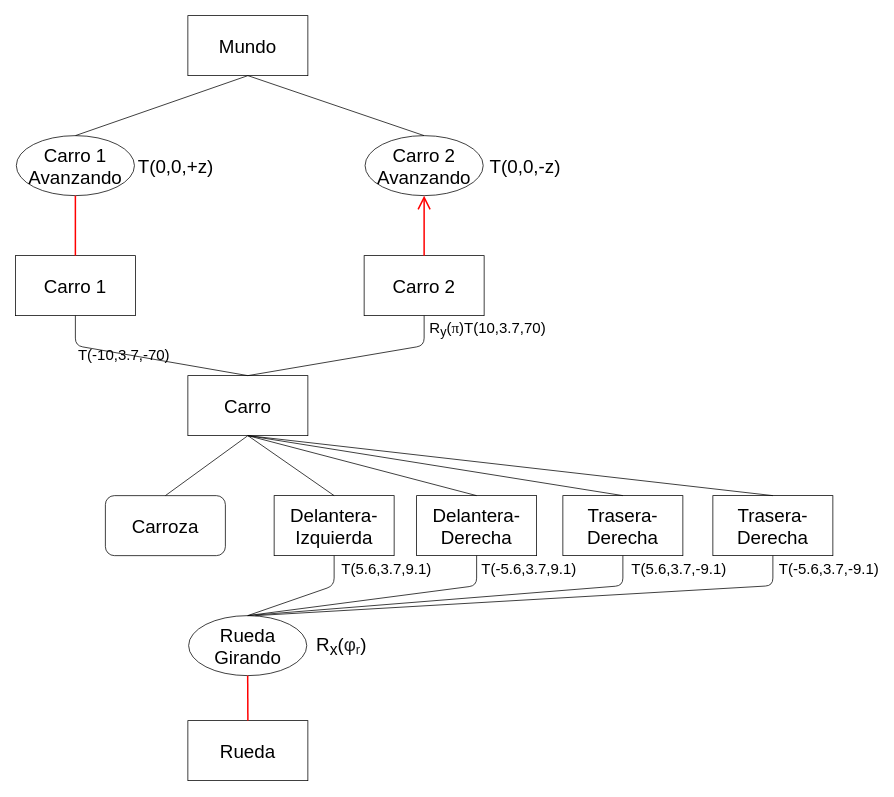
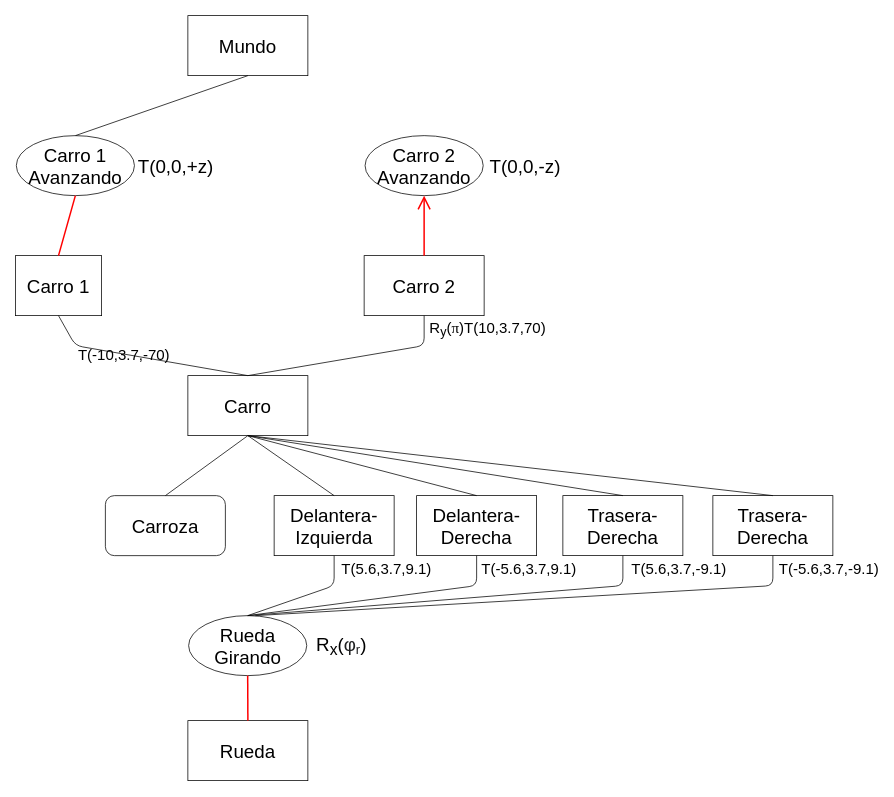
(336, 105) -> none
(75, 285) -> (59, 285)
